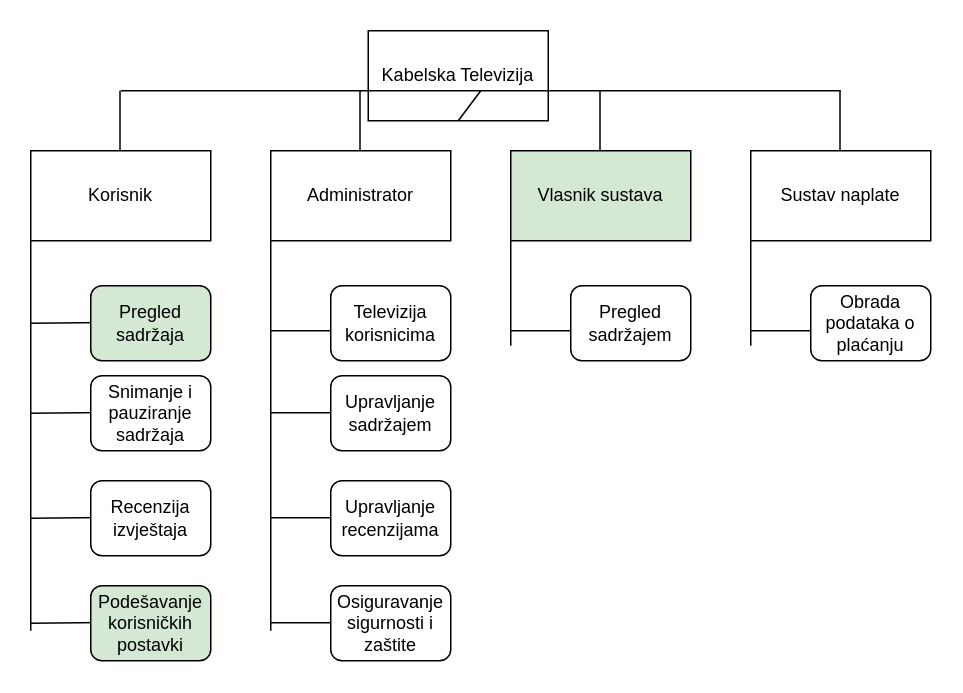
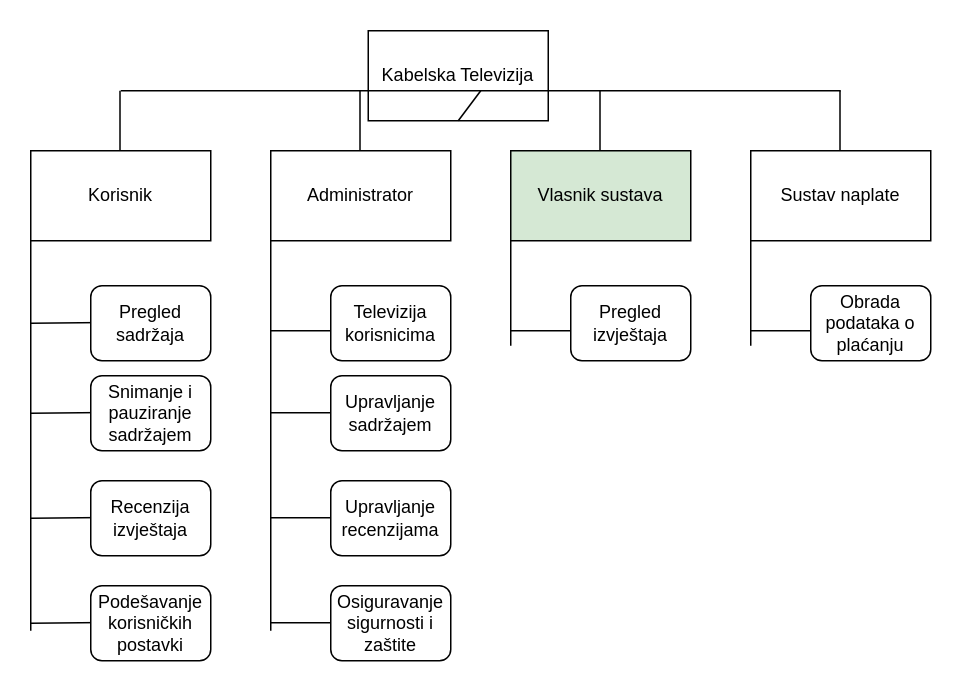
(151, 323) -> (151, 323)
(631, 323) -> (631, 323)
(151, 413) -> (151, 413)
(151, 623) -> (151, 623)
